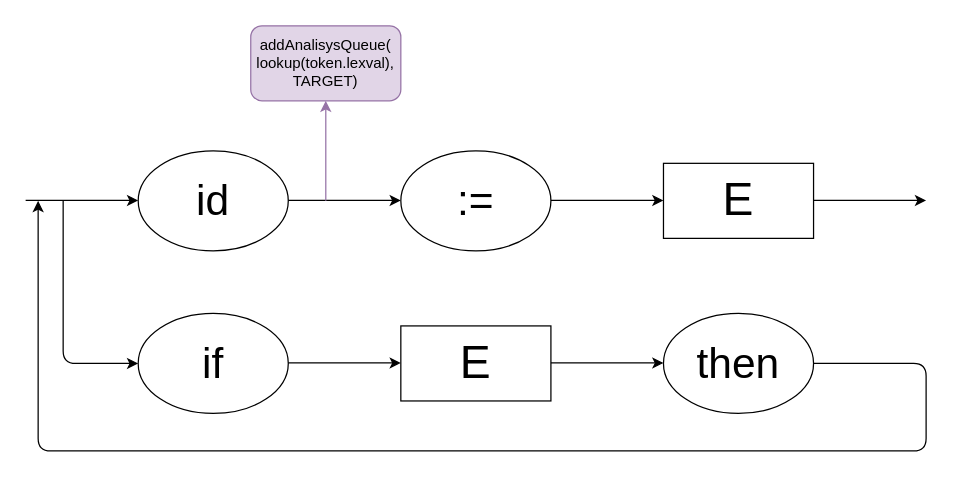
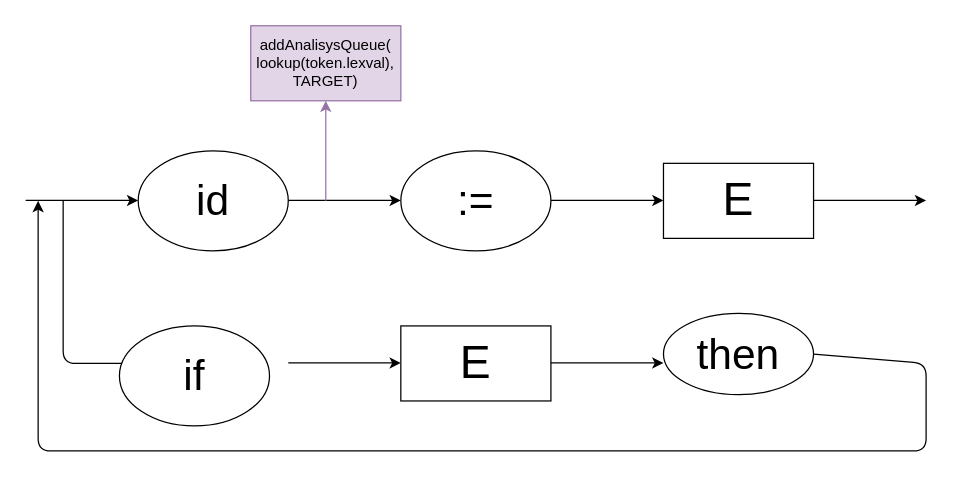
(326, 63) -> (326, 63)
(213, 363) -> (194, 376)
(738, 363) -> (738, 354)
